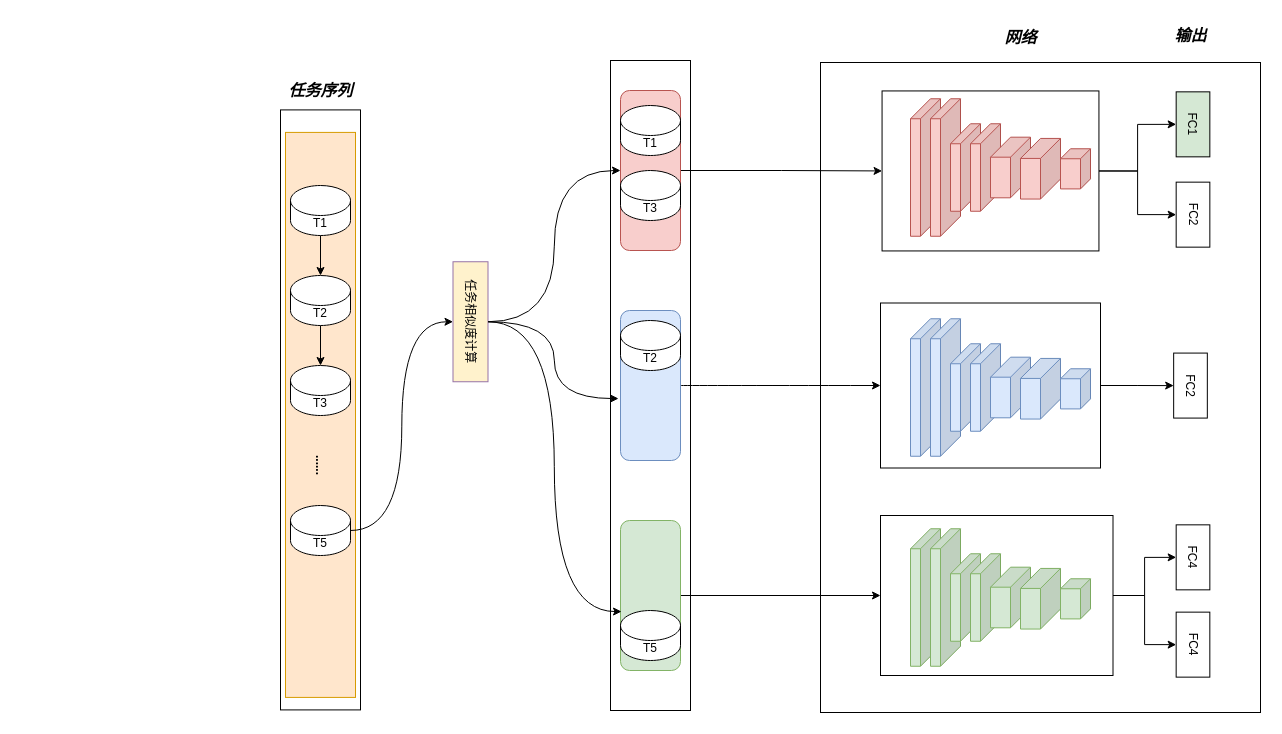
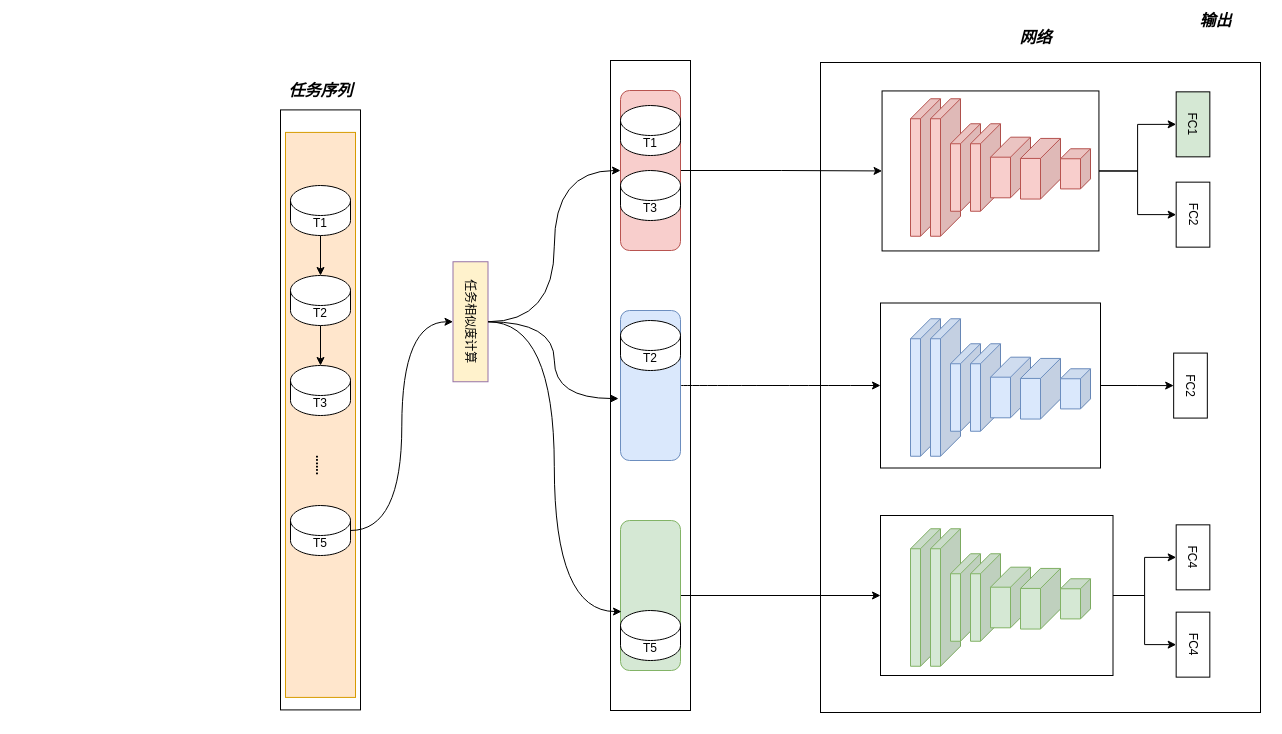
(1191, 36) -> (1216, 21)
(1021, 38) -> (1036, 38)
